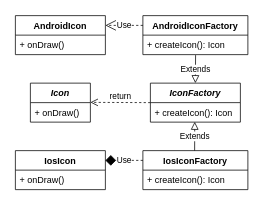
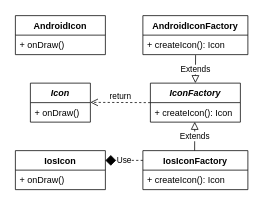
(125, 25) -> none
